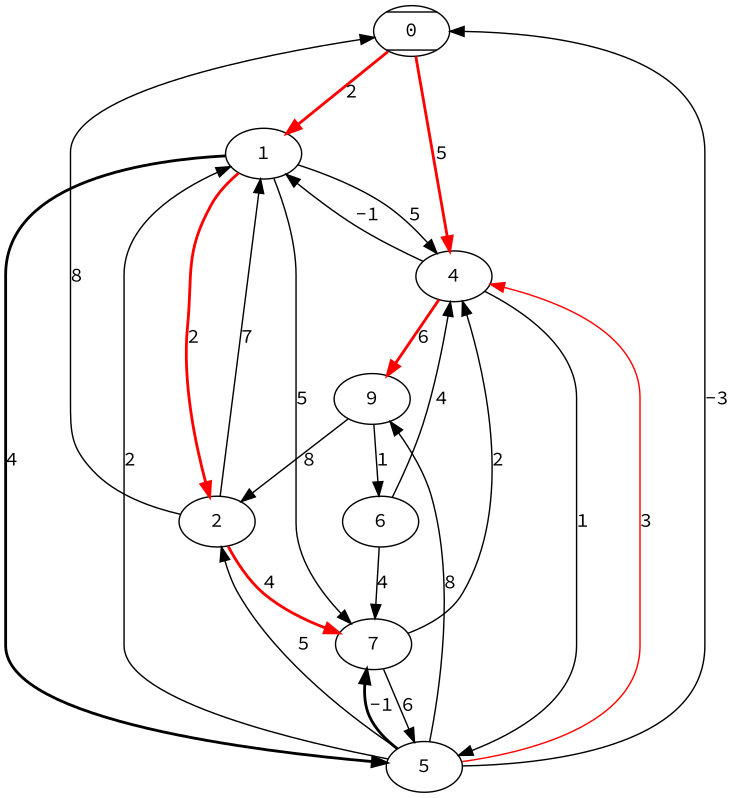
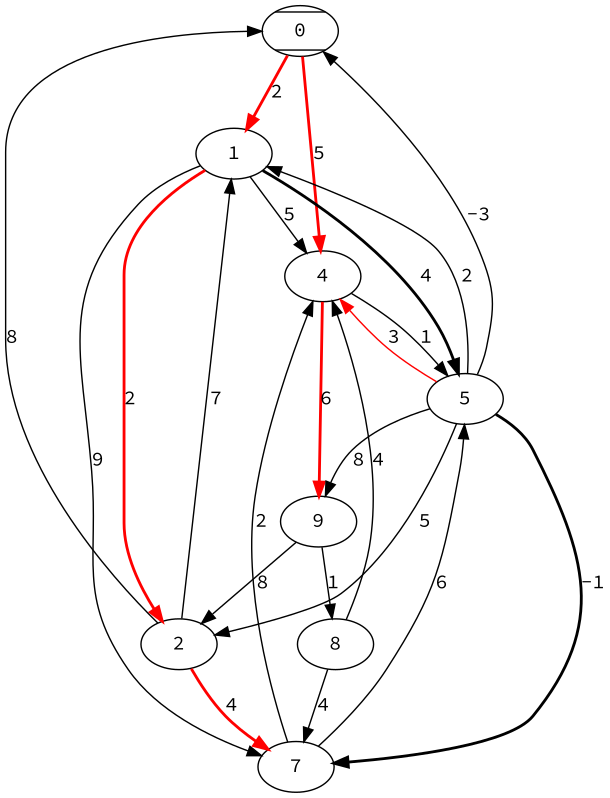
(357, 227) -> none
(302, 399) -> (98, 460)
(381, 522) -> (336, 644)
